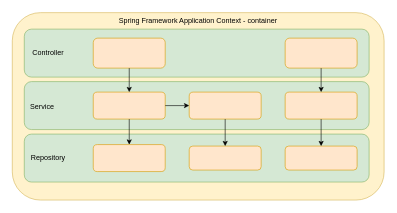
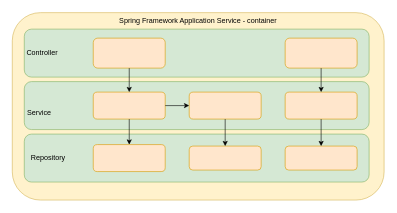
(198, 20) -> (198, 20)
(48, 53) -> (42, 53)
(42, 106) -> (39, 112)
